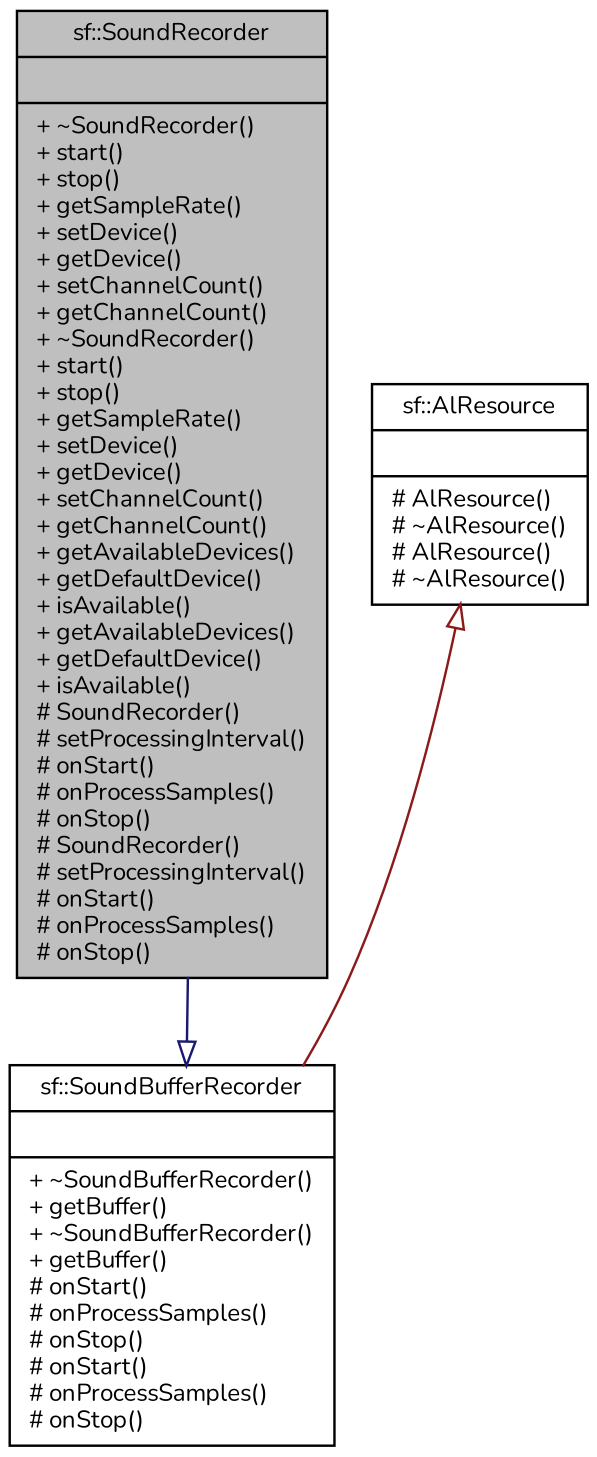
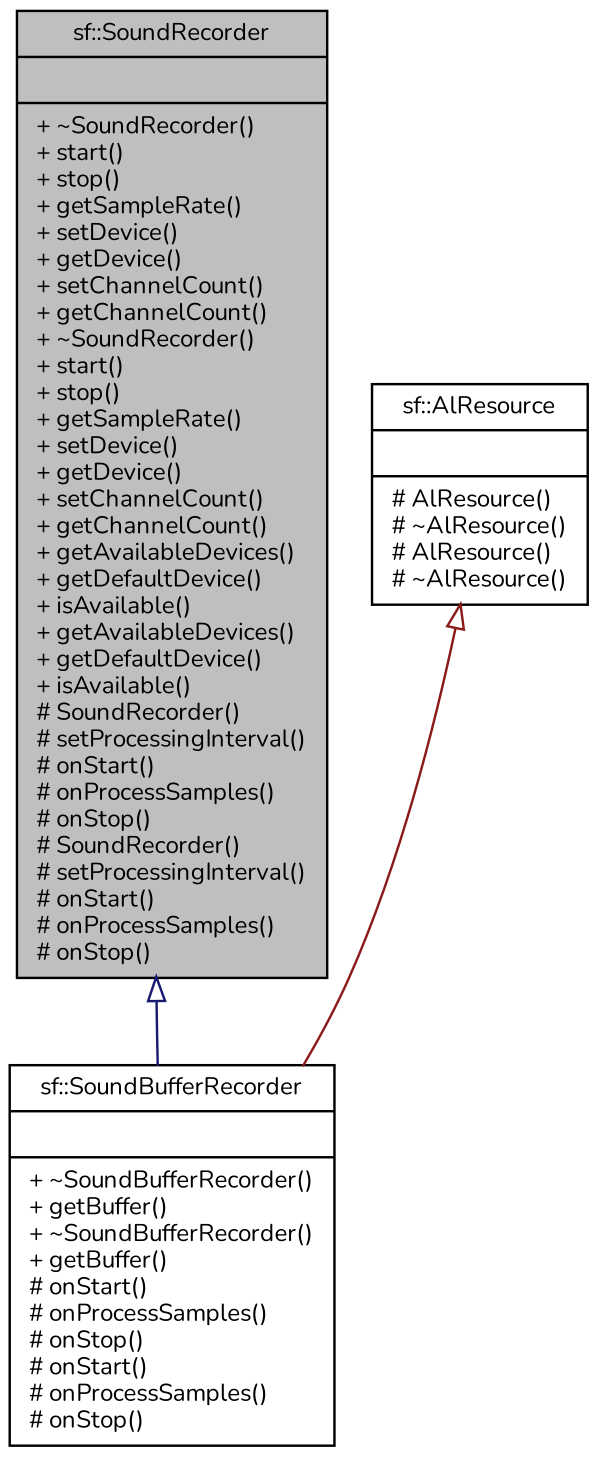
(187, 1009) -> (157, 1034)
